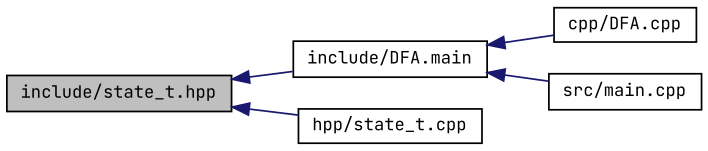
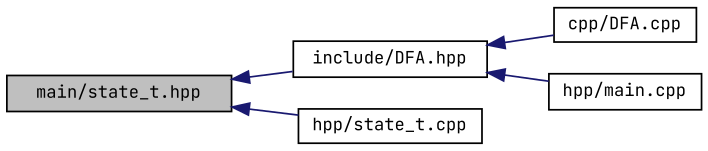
(390, 59) -> (390, 59)
(625, 92) -> (625, 92)
(119, 93) -> (119, 93)
